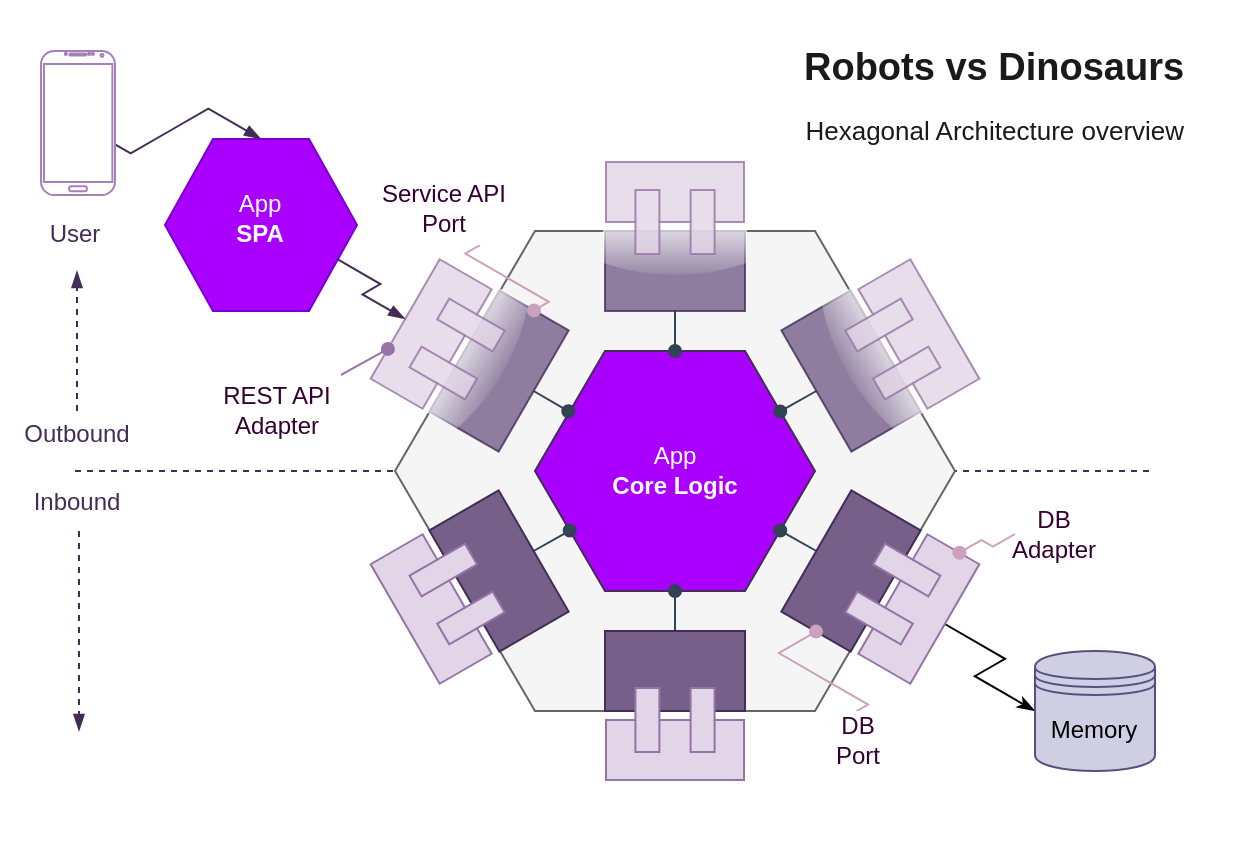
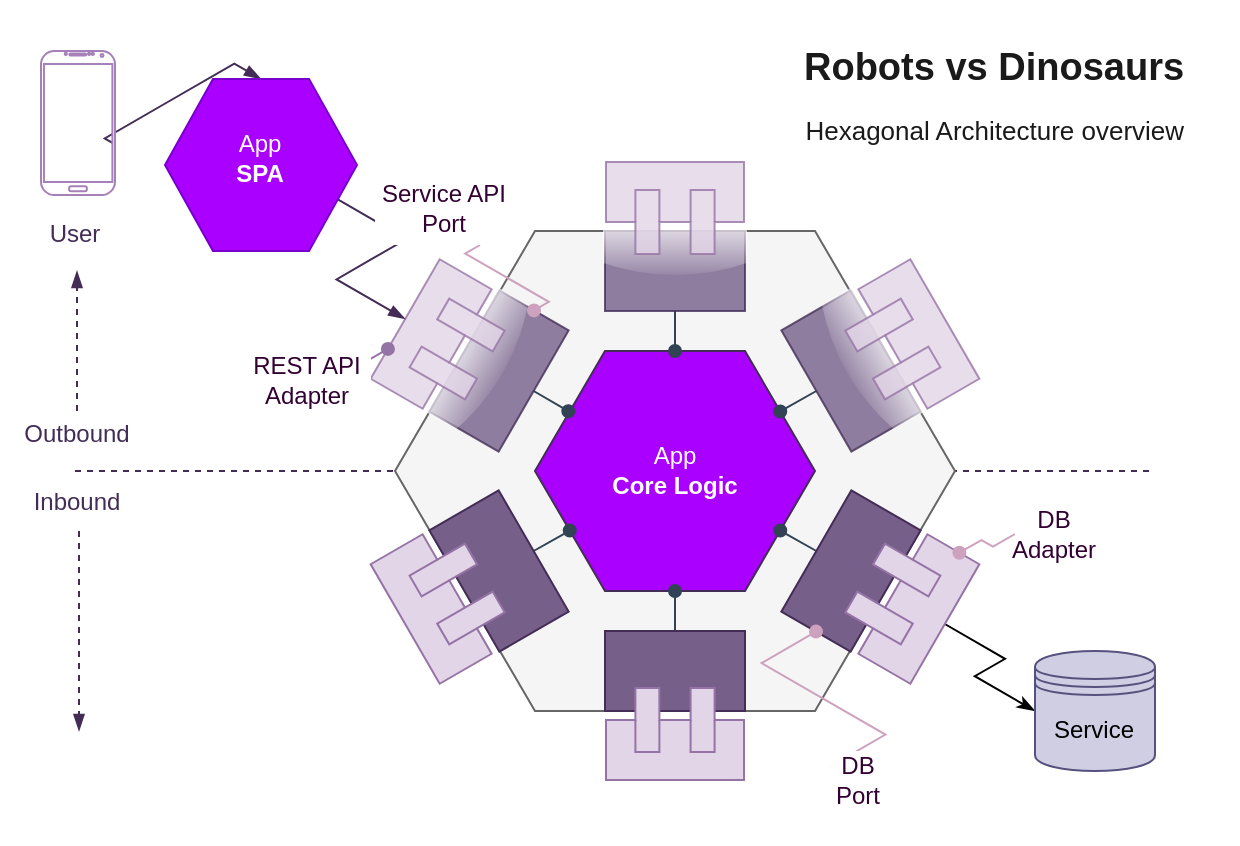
(261, 225) -> (261, 165)
(278, 411) -> (308, 381)
(1095, 731) -> (1095, 731)
(859, 741) -> (859, 781)
